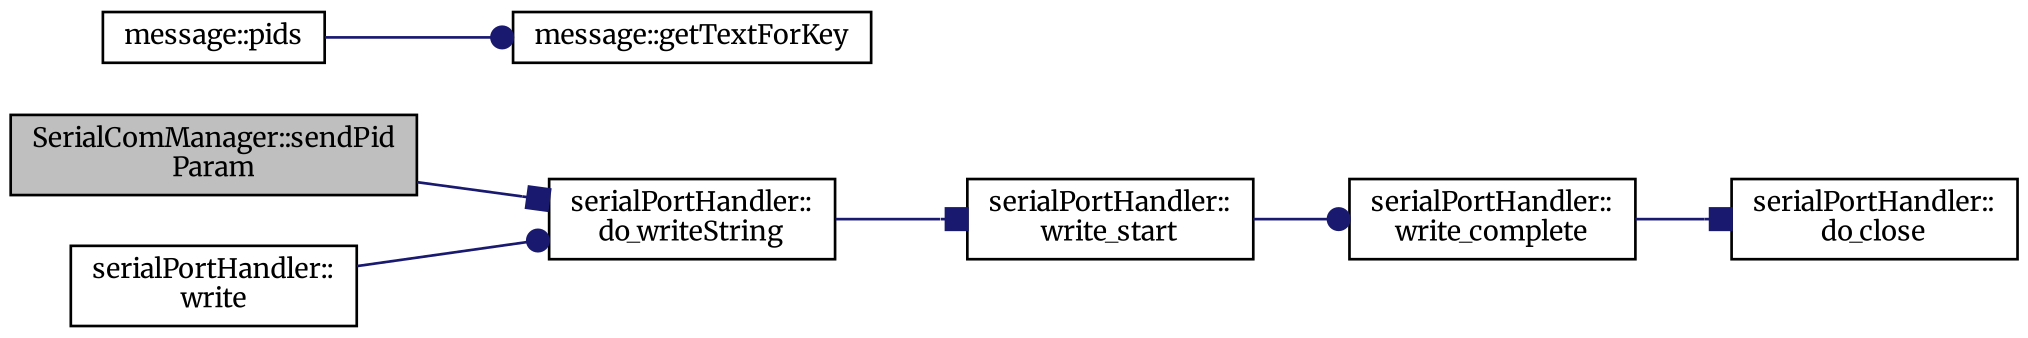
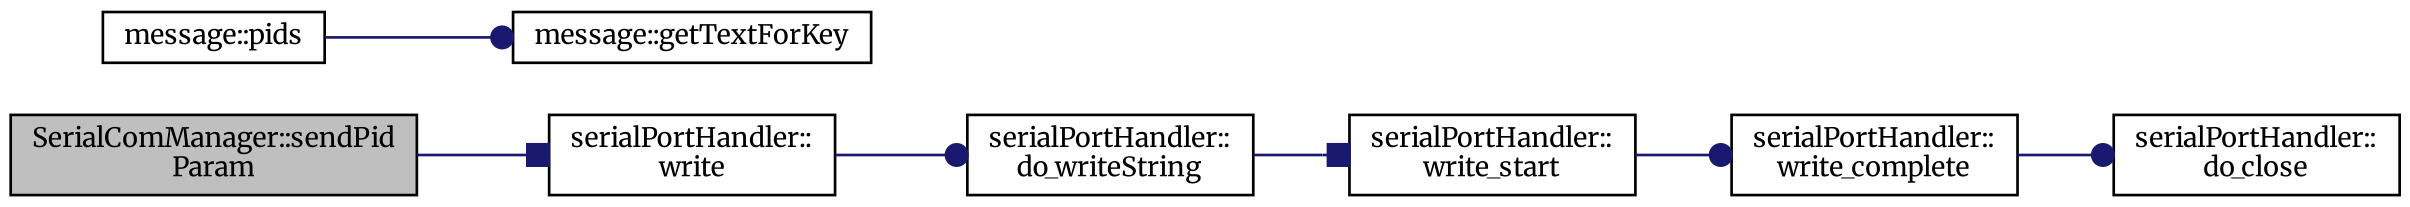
(470, 189) -> (470, 155)
(1670, 219) -> (2055, 155)
